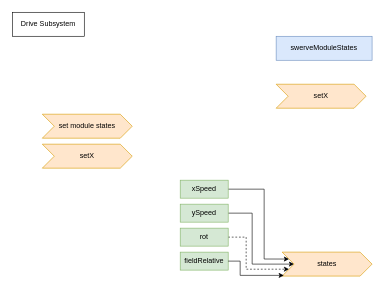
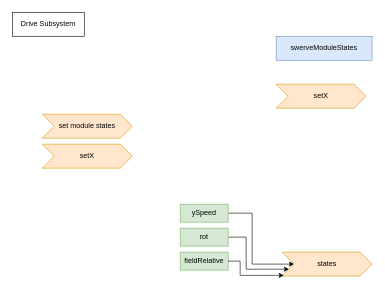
(204, 189) -> none
(263, 189) -> none
(246, 263) -> (246, 263)
